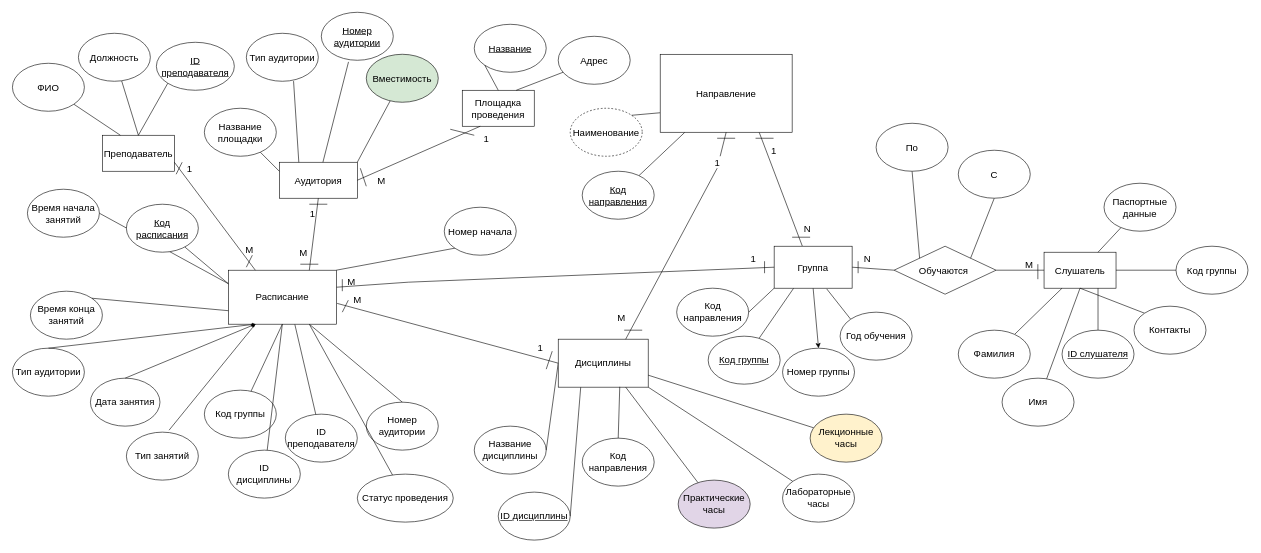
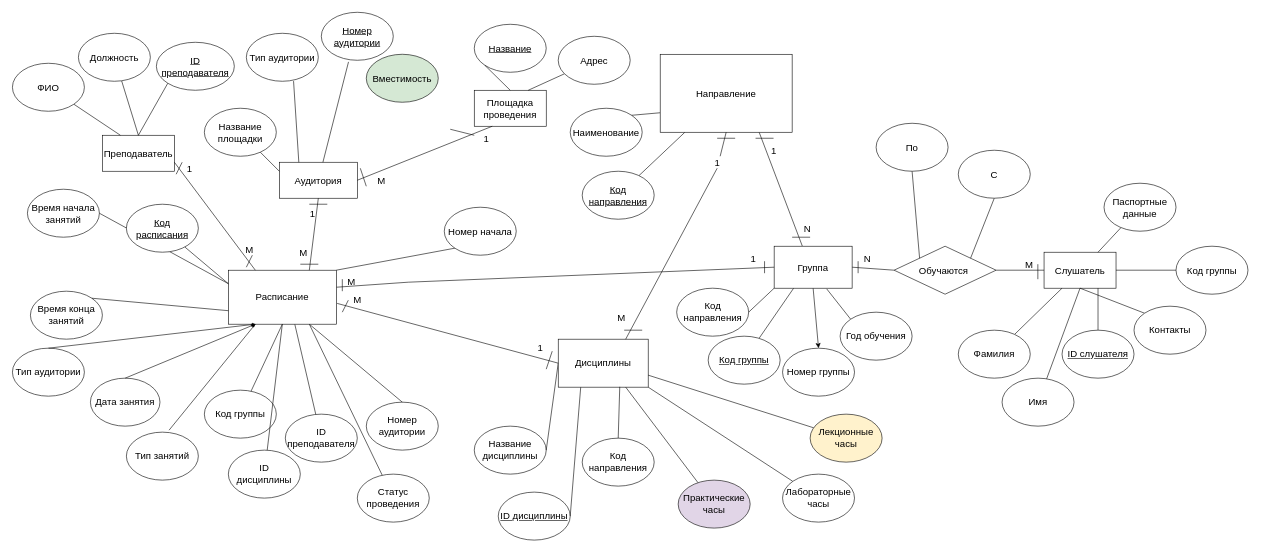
(498, 108) -> (510, 108)
(374, 132) -> none
(606, 132) -> (606, 132)
(405, 498) -> (393, 498)
